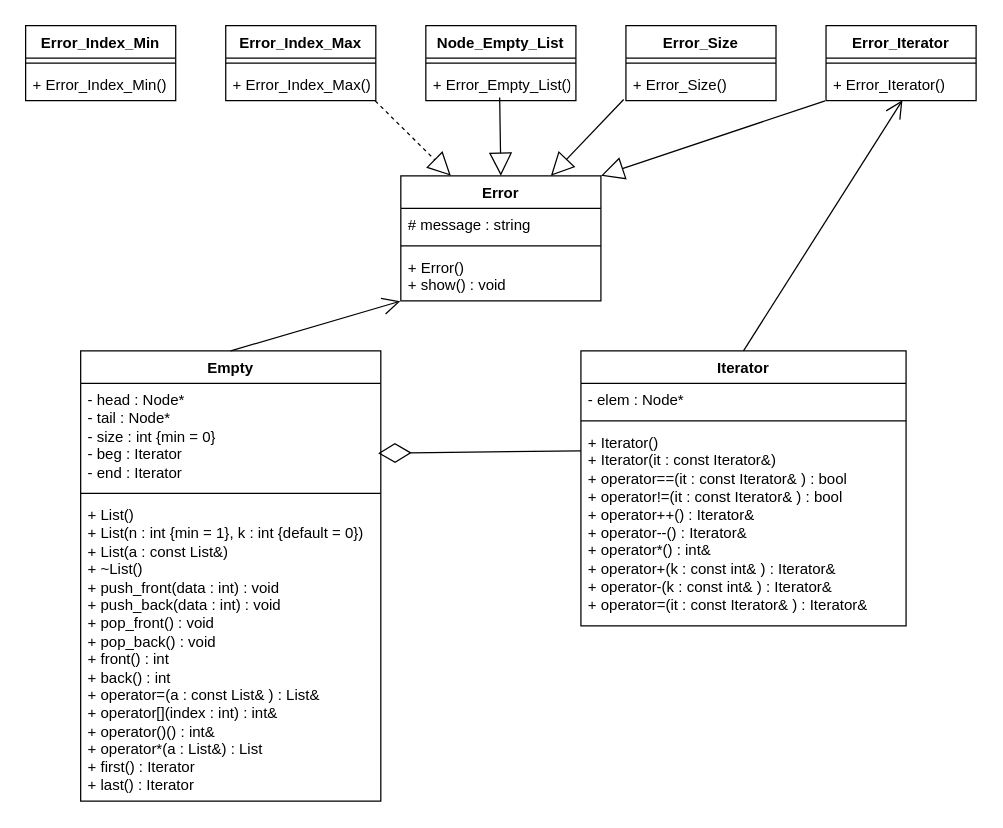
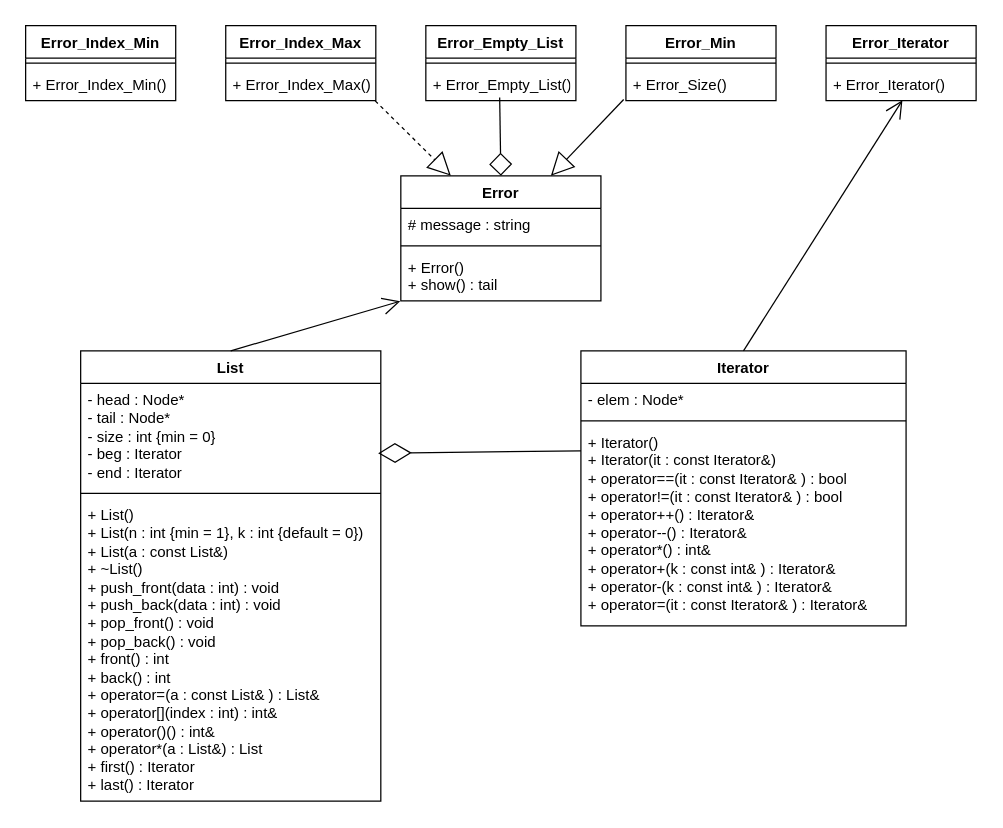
(501, 43) -> (501, 43)
(701, 43) -> (701, 43)
(723, 135) -> none
(500, 151) -> (500, 151)
(463, 277) -> (461, 277)
(231, 368) -> (231, 368)
